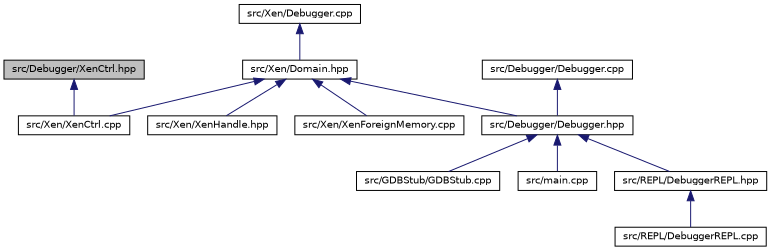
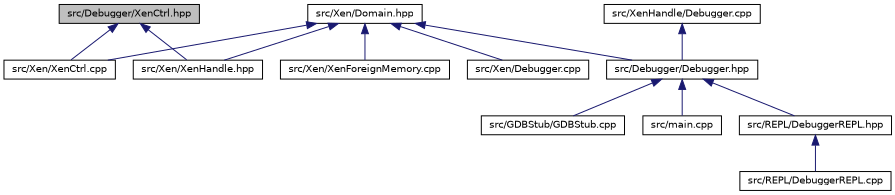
none -> (166, 43)
(300, 47) -> (451, 43)
(557, 70) -> (682, 14)
